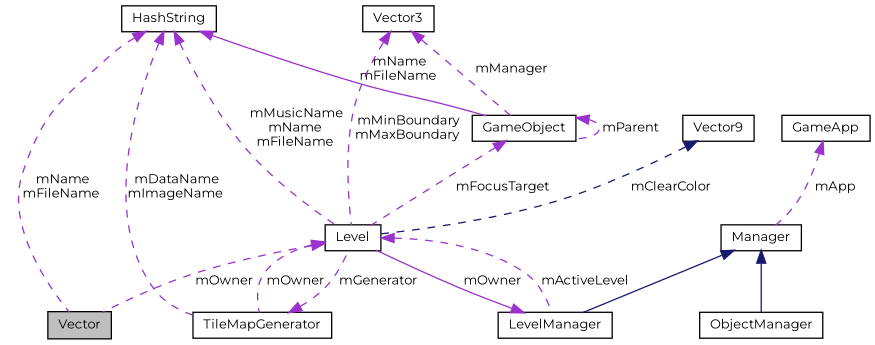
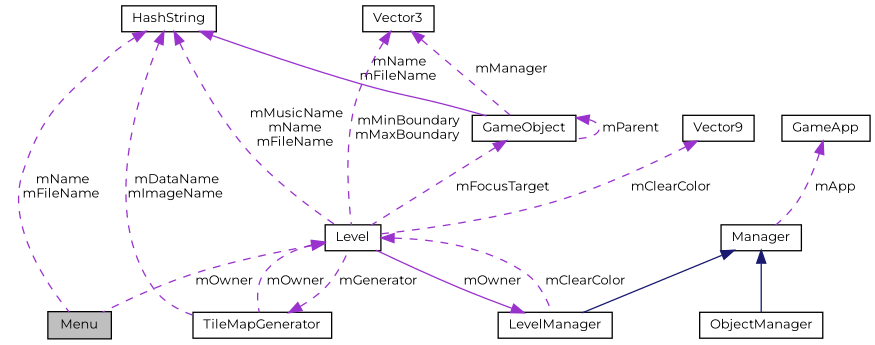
(538, 206) -> (538, 206)
(584, 281) -> (584, 281)
(80, 325) -> (80, 325)
